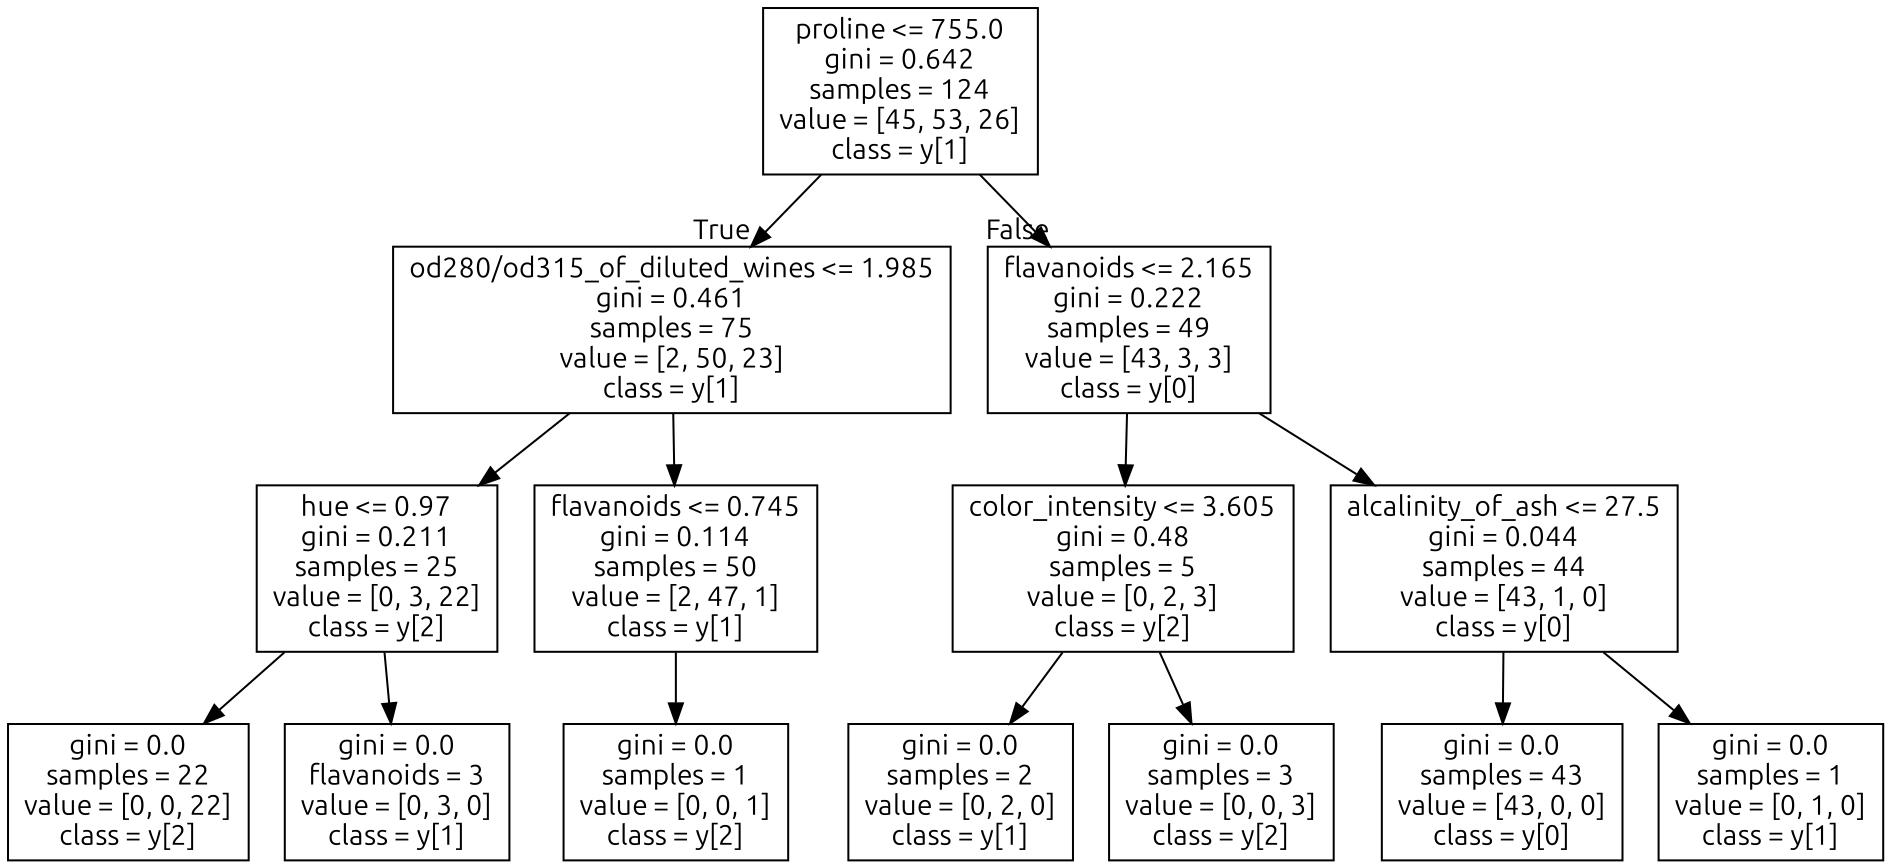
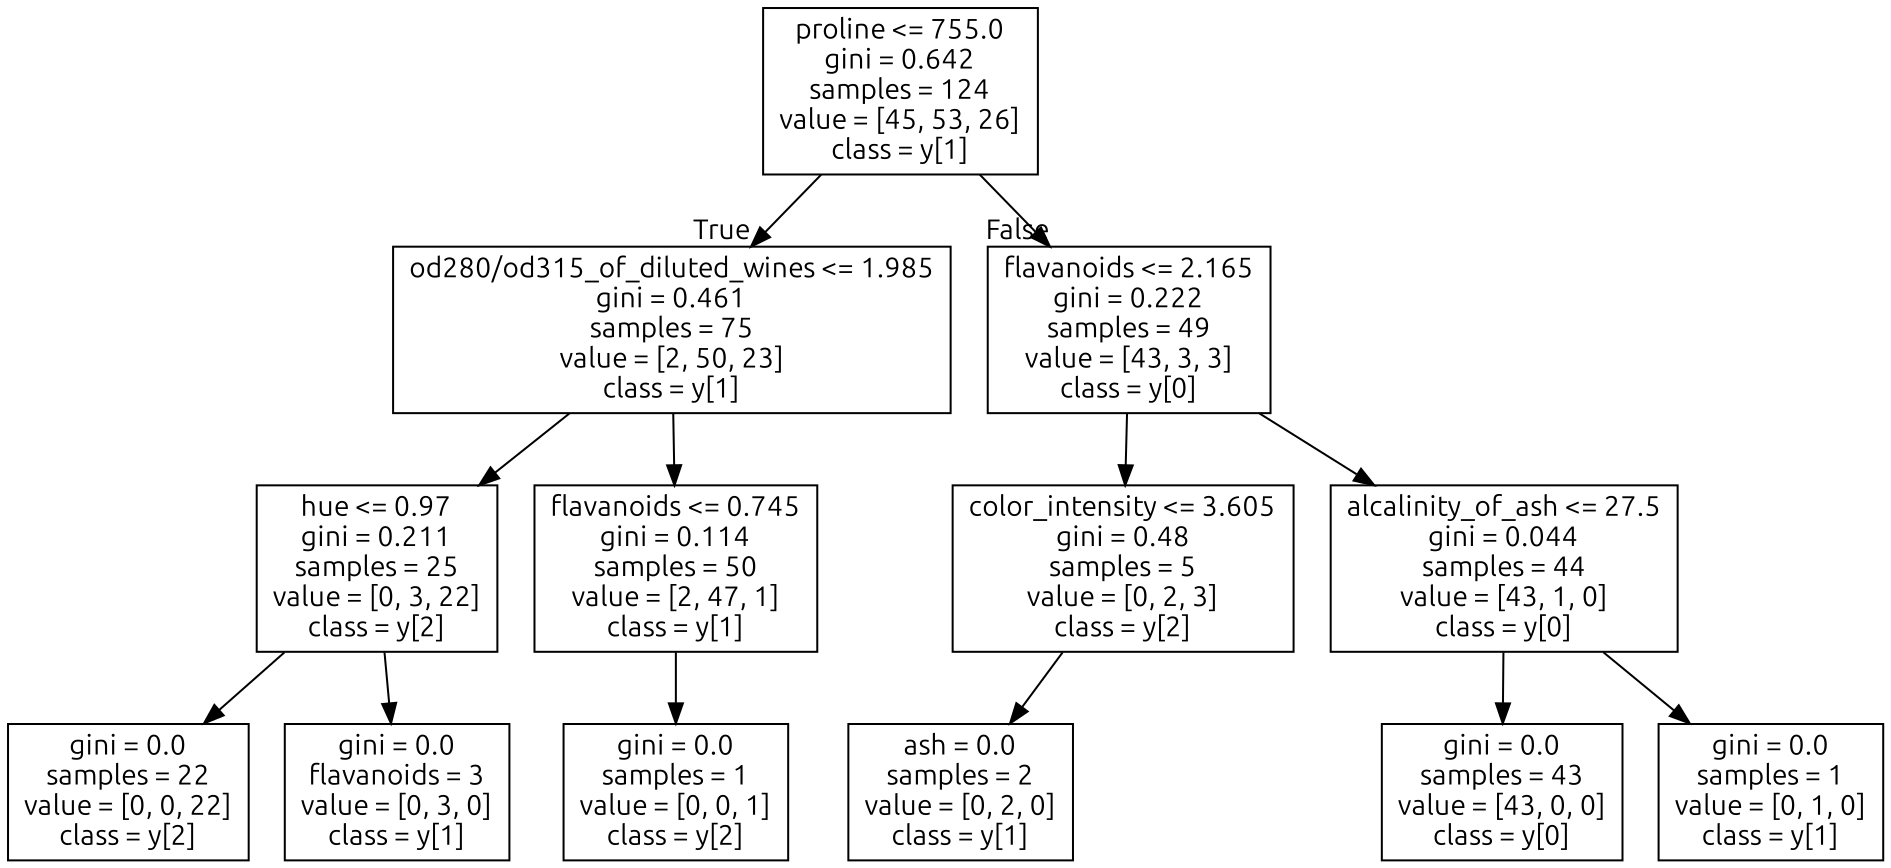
(961, 792) -> (961, 792)
(1221, 792) -> none
